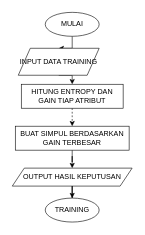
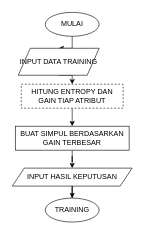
(72, 96) -> (72, 96)
(72, 115) -> (72, 115)
(72, 177) -> (72, 177)
